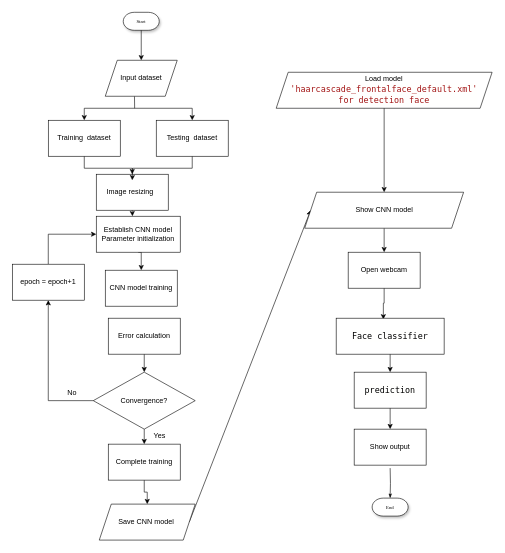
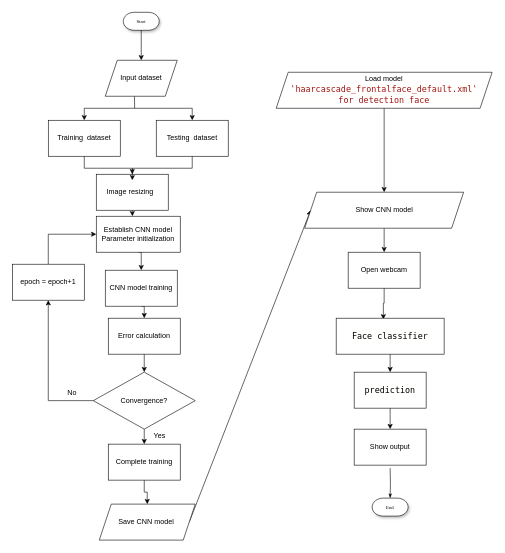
none -> (144, 312)
